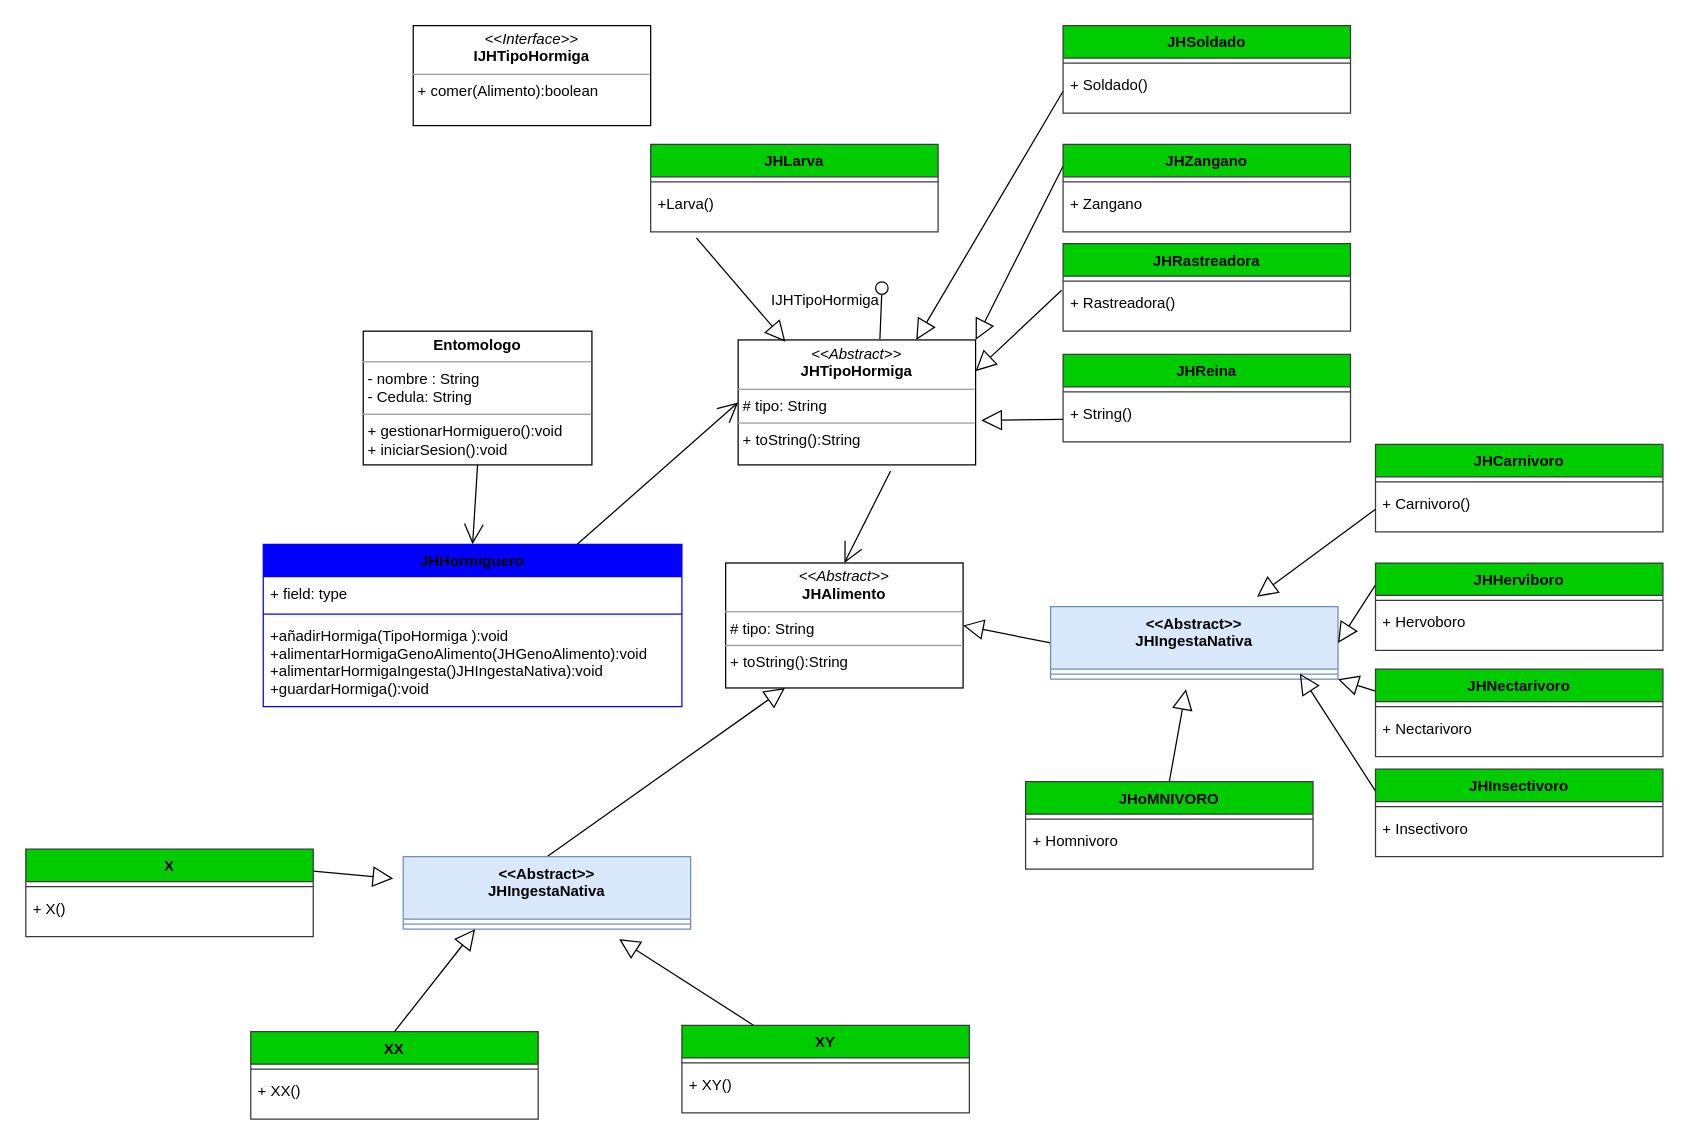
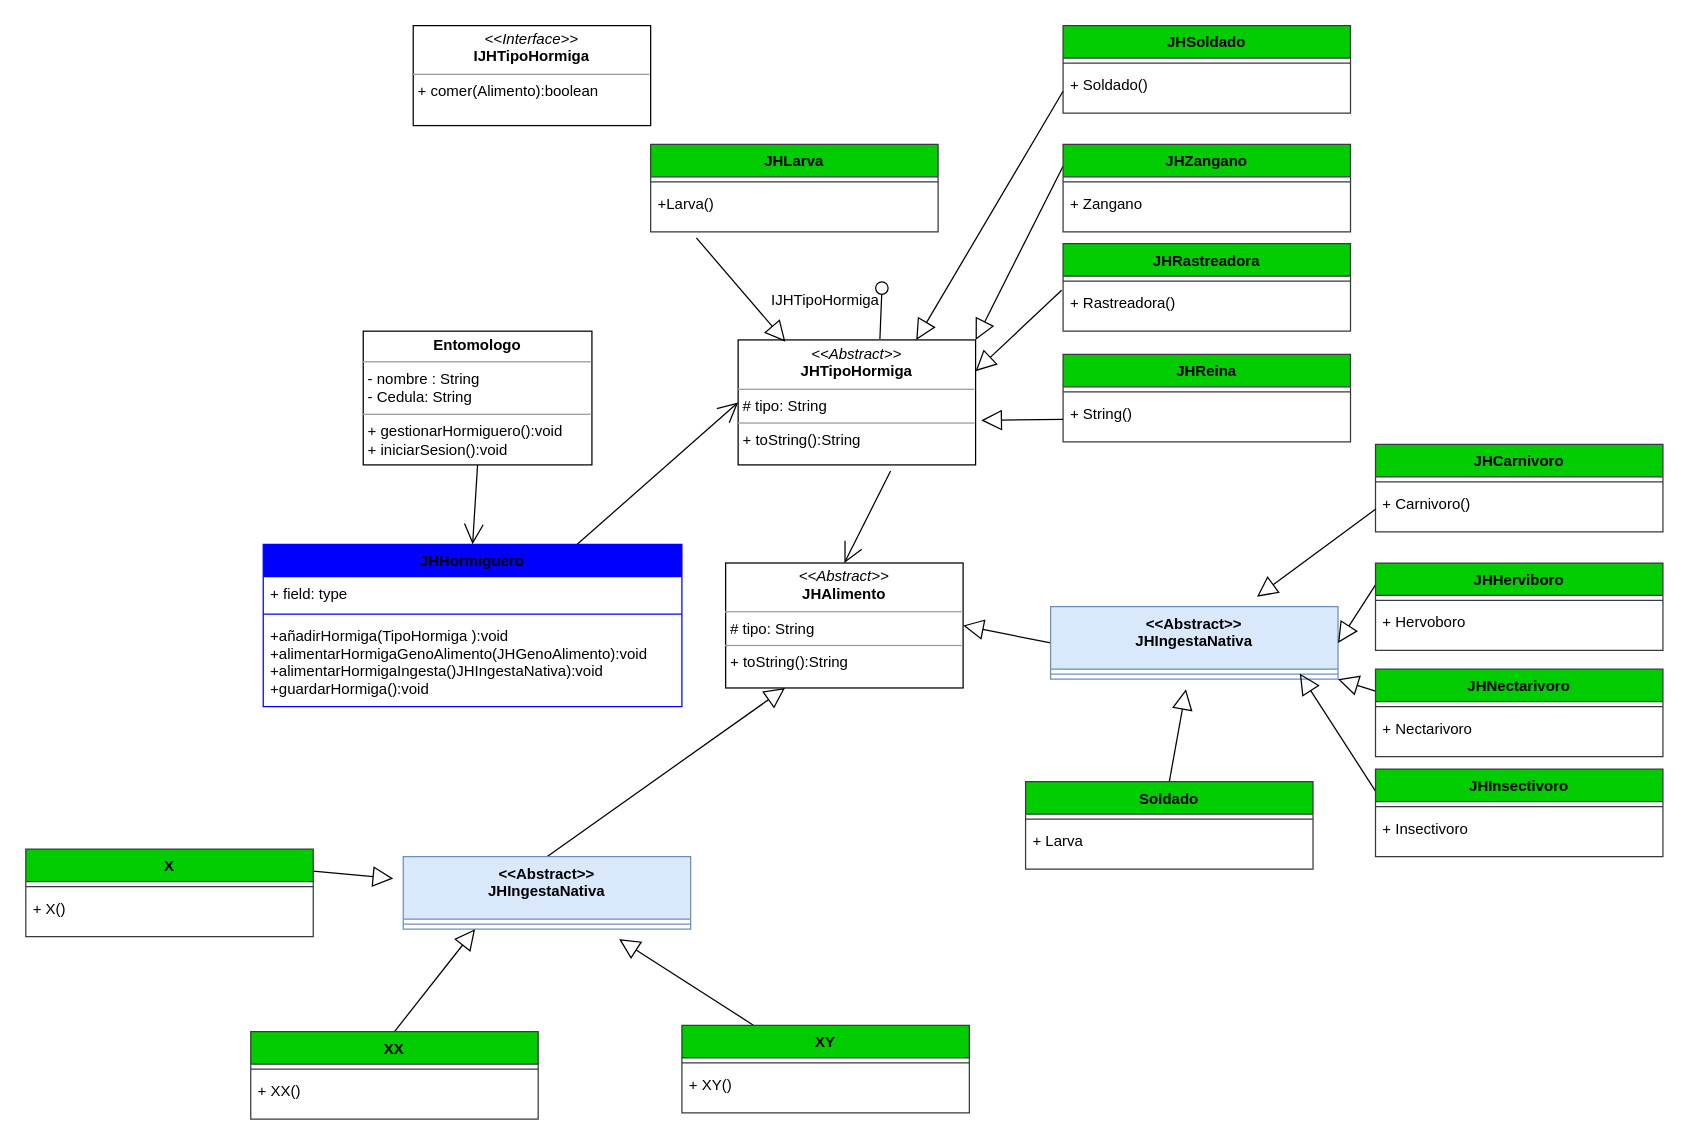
(1169, 799) -> (1169, 799)
(1075, 841) -> (1060, 841)
